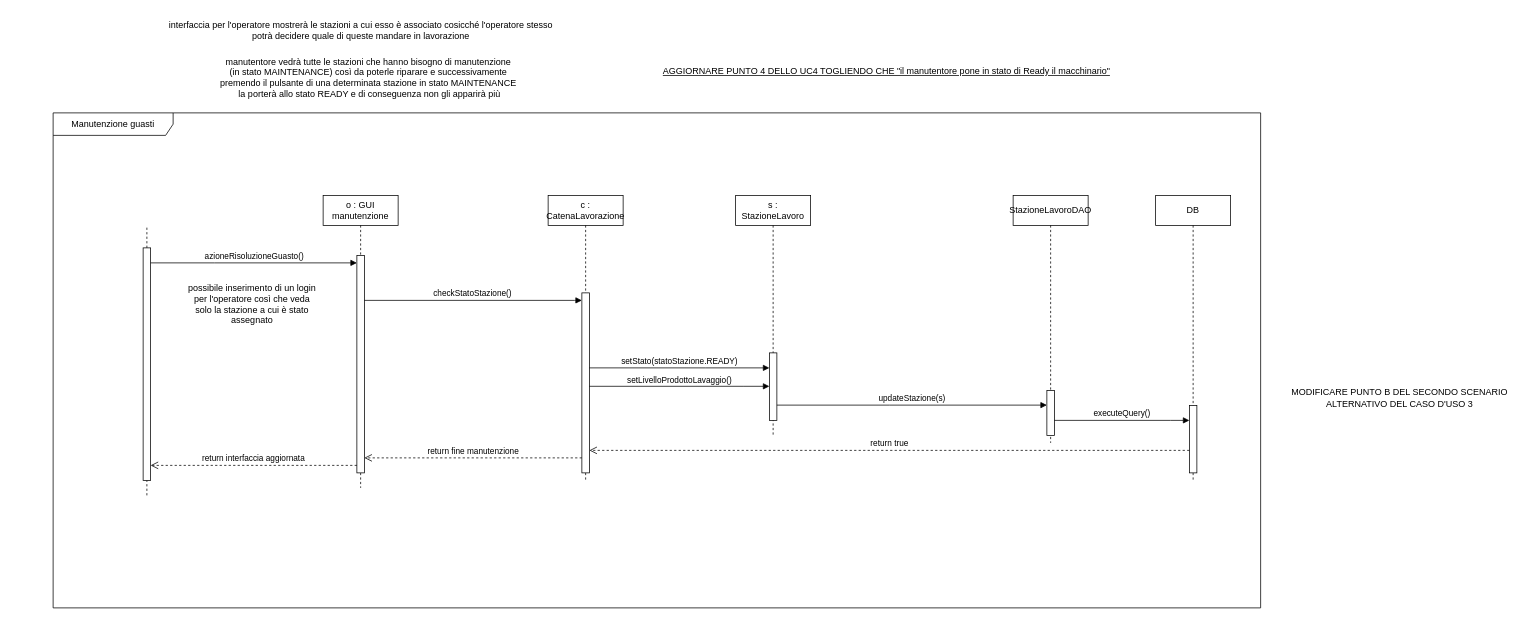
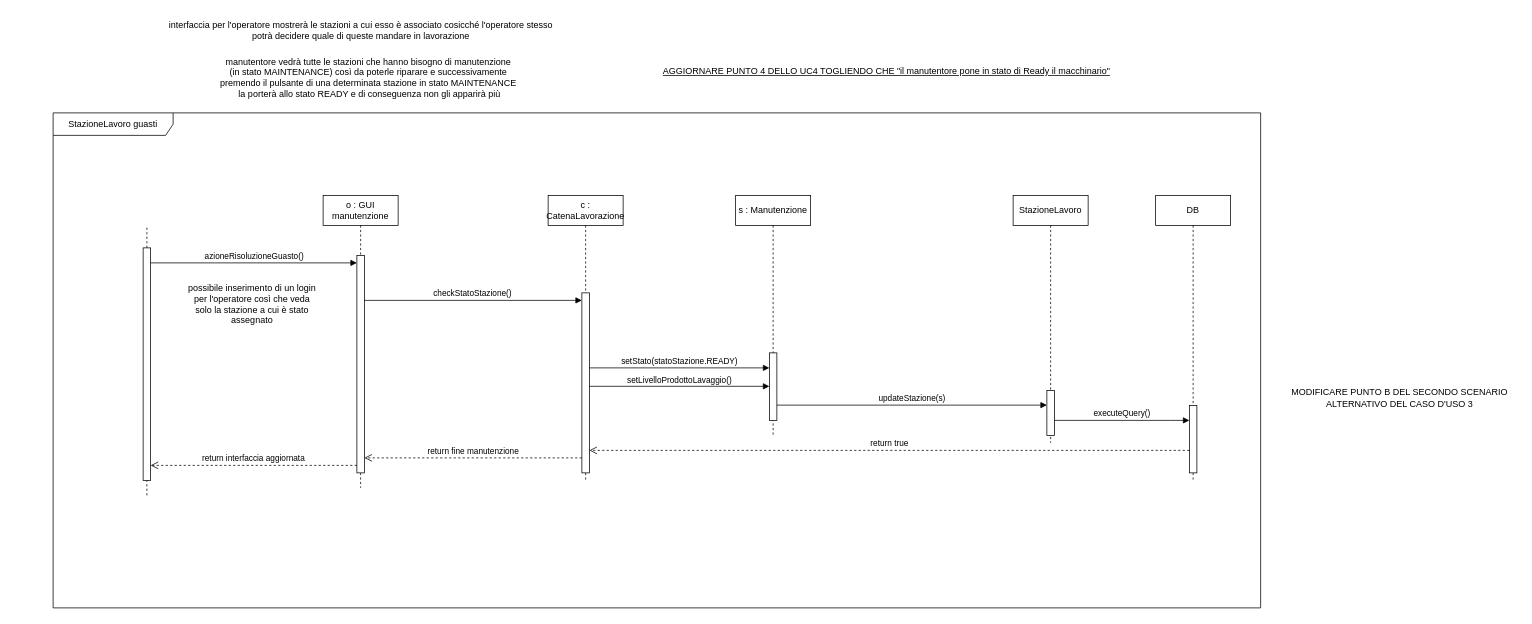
(113, 124) -> (113, 124)
(773, 210) -> (773, 210)
(1050, 210) -> (1050, 210)
